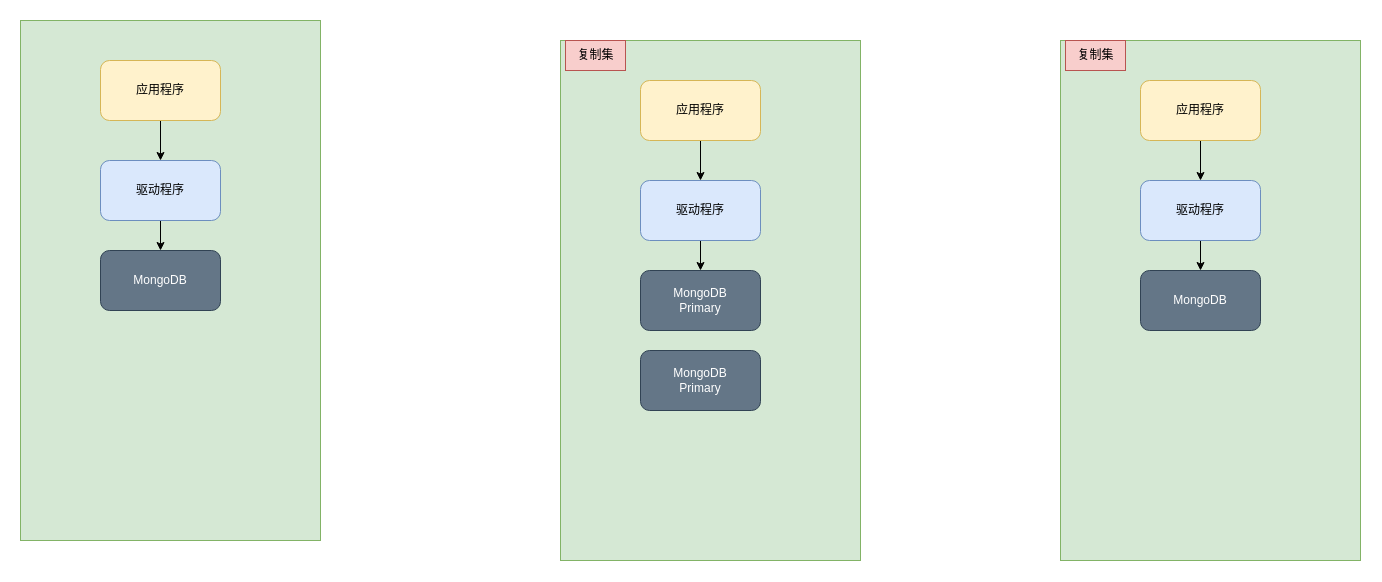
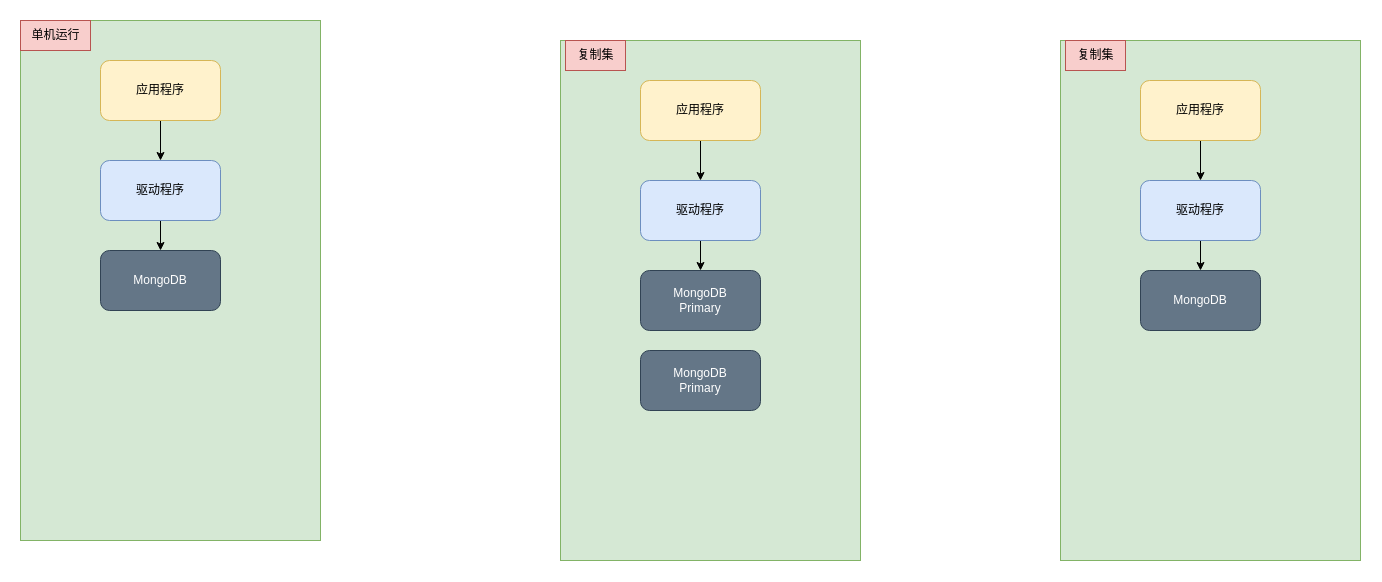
none -> (56, 36)
